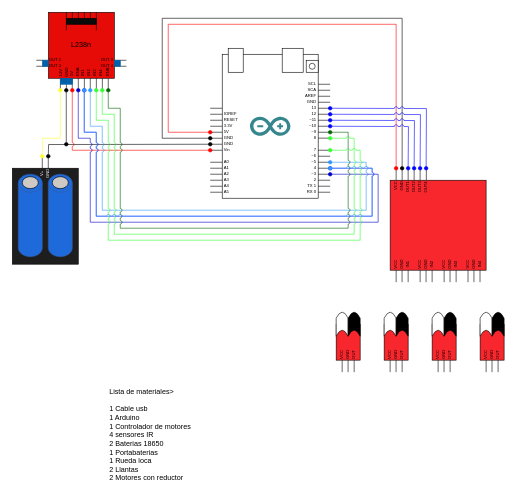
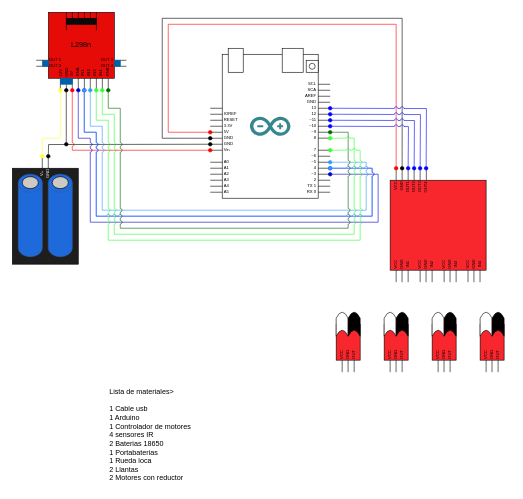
(81, 45) -> (81, 45)
